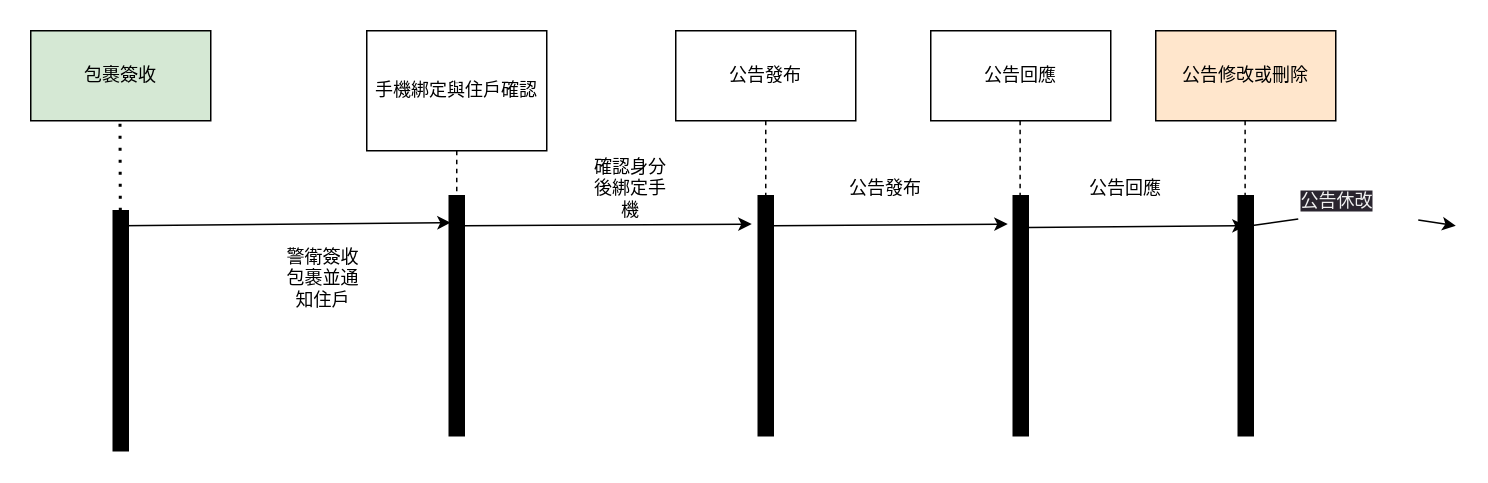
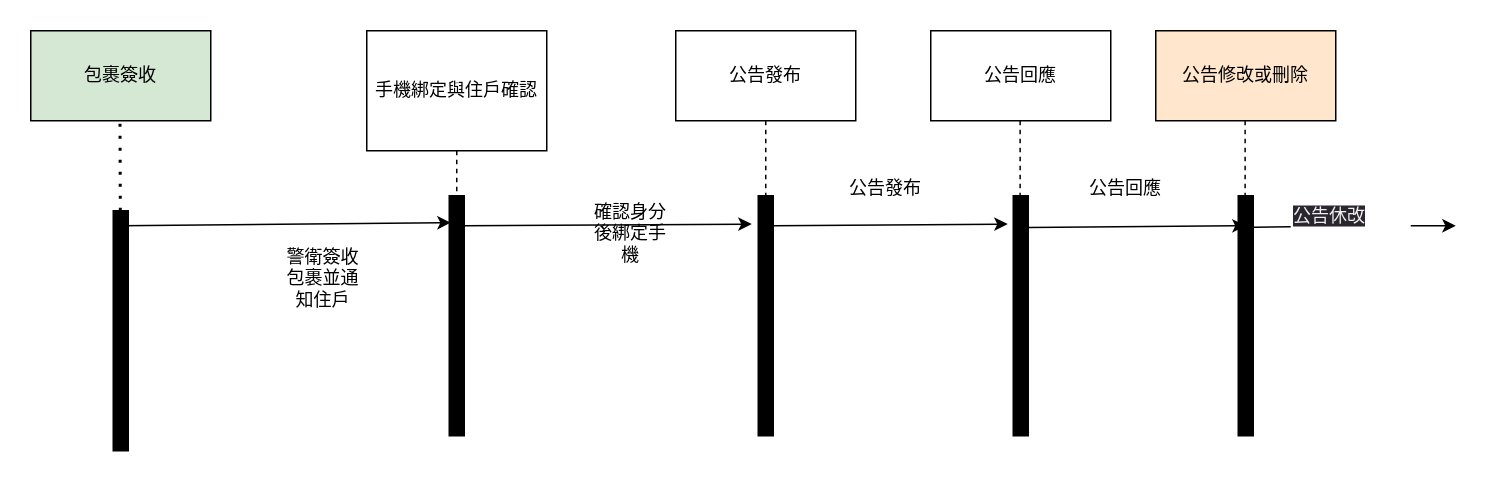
(631, 188) -> (631, 233)
(1358, 211) -> (1351, 226)
